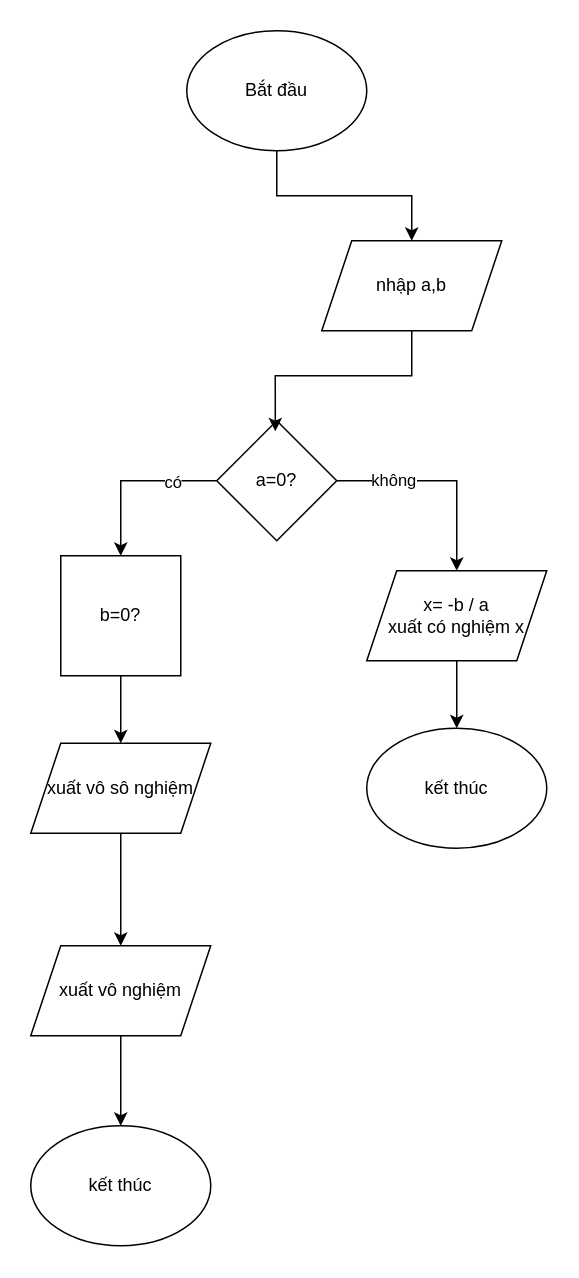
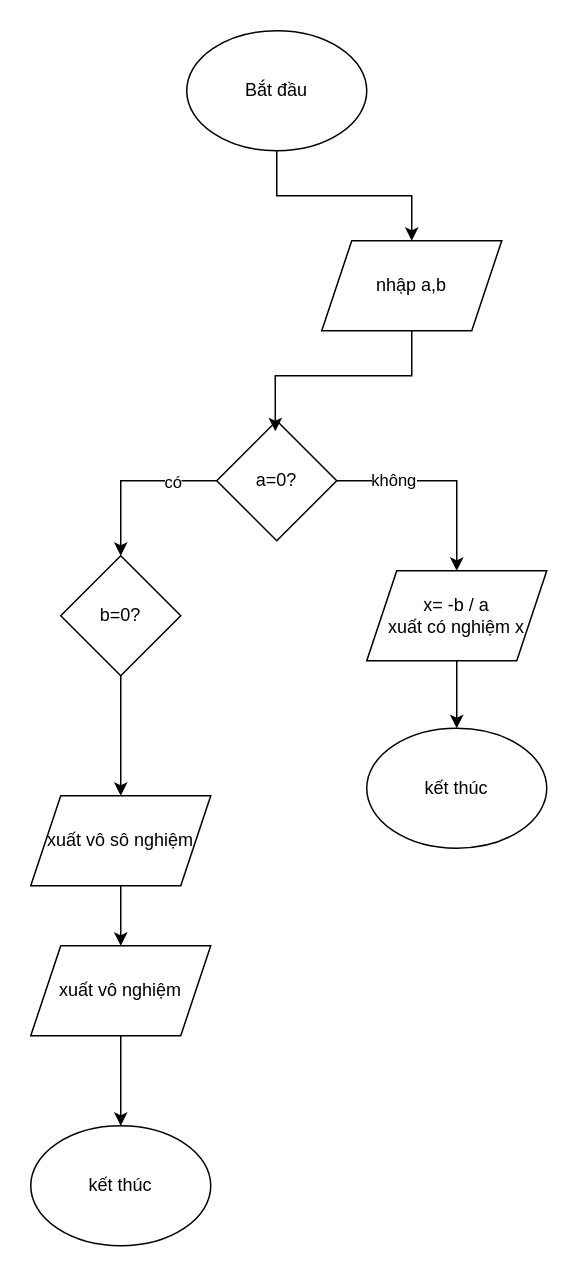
(121, 616) -> (121, 616)
(121, 788) -> (121, 841)
